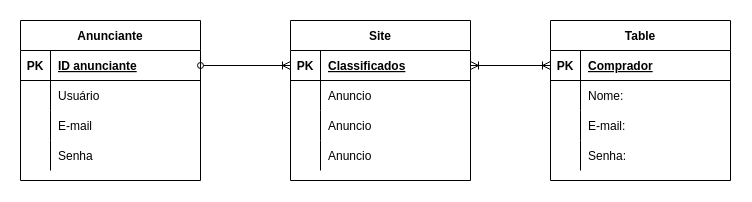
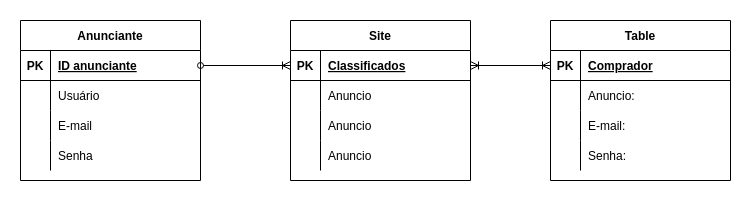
(603, 96) -> (612, 96)
